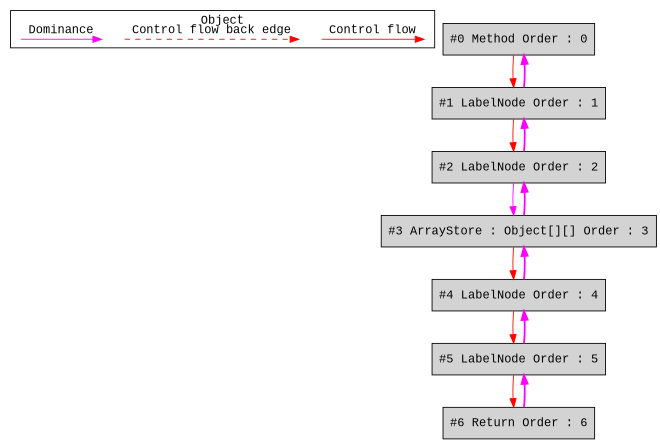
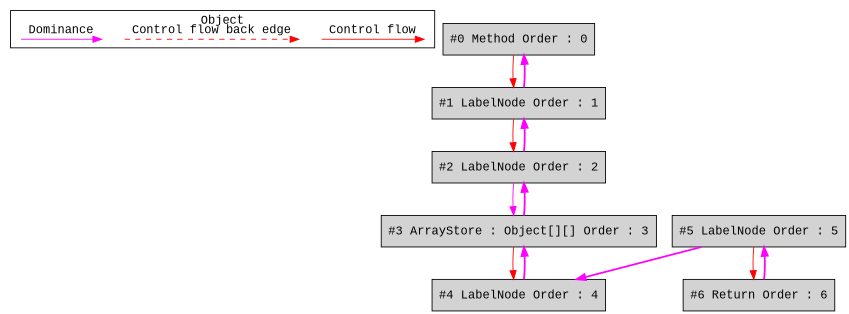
(513, 323) -> none
